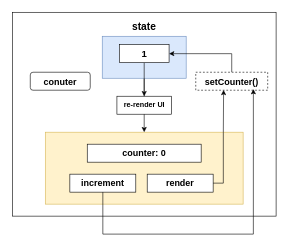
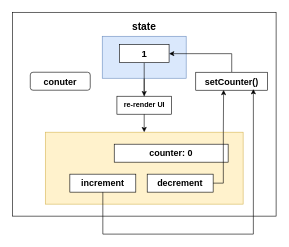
(232, 81) -> (232, 81)
(144, 153) -> (171, 153)
(180, 183) -> (180, 183)
